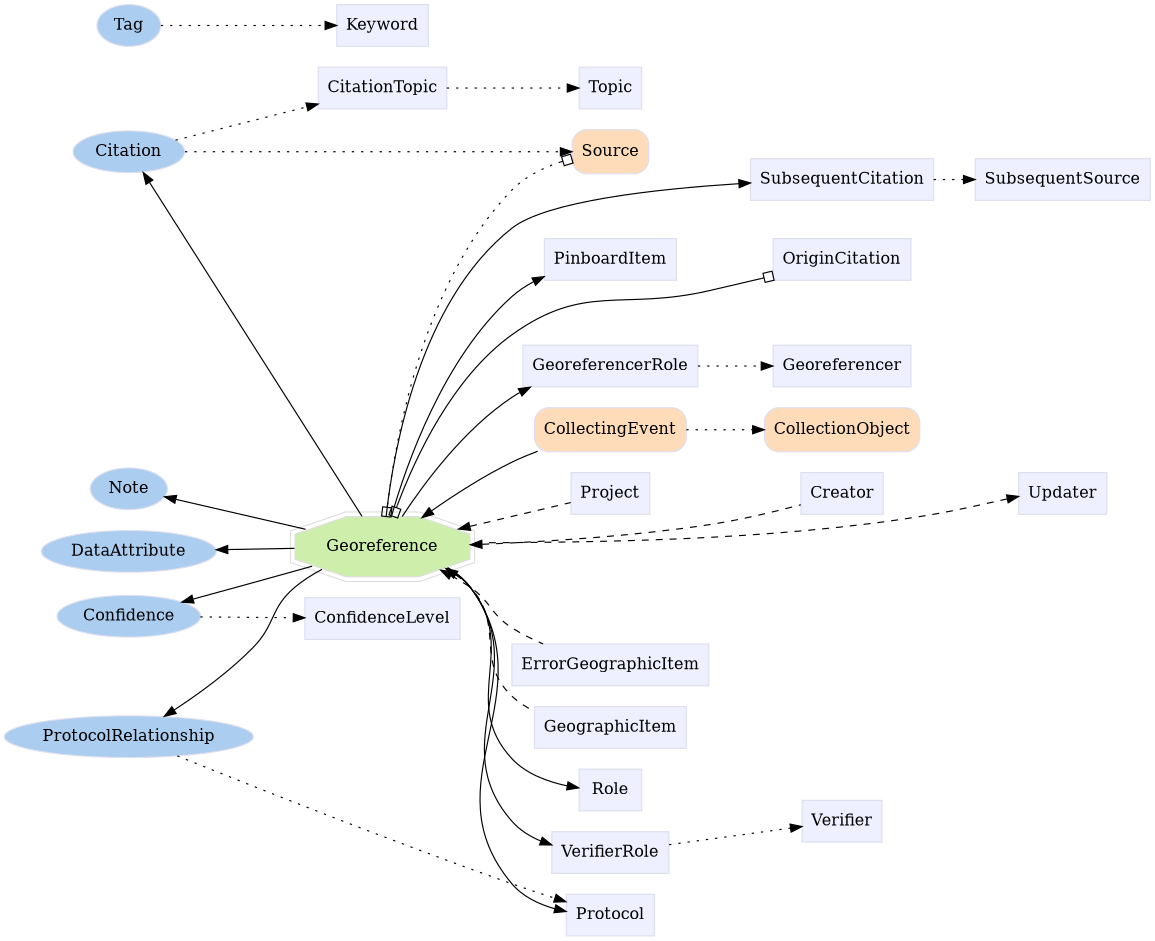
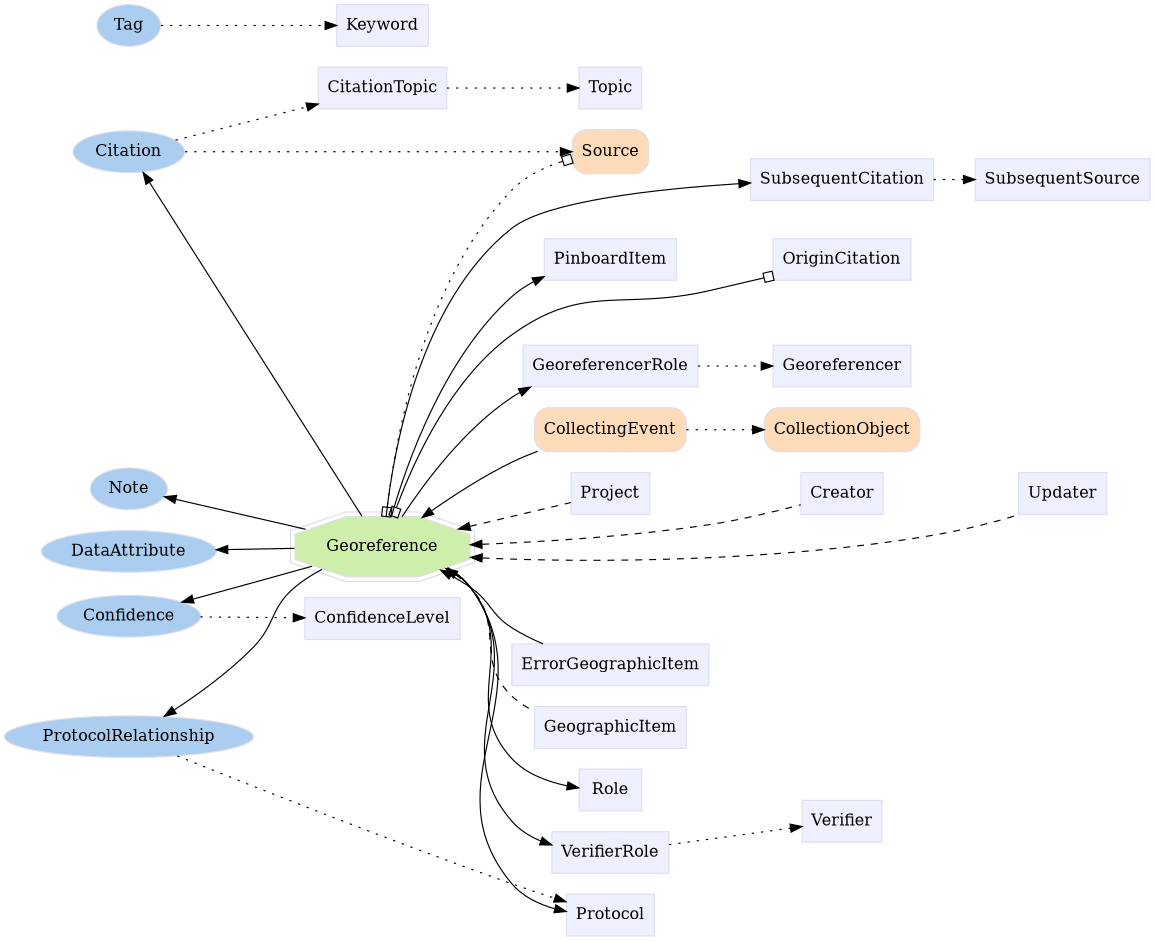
(740, 536) -> (753, 555)
(495, 613) -> (495, 613)
